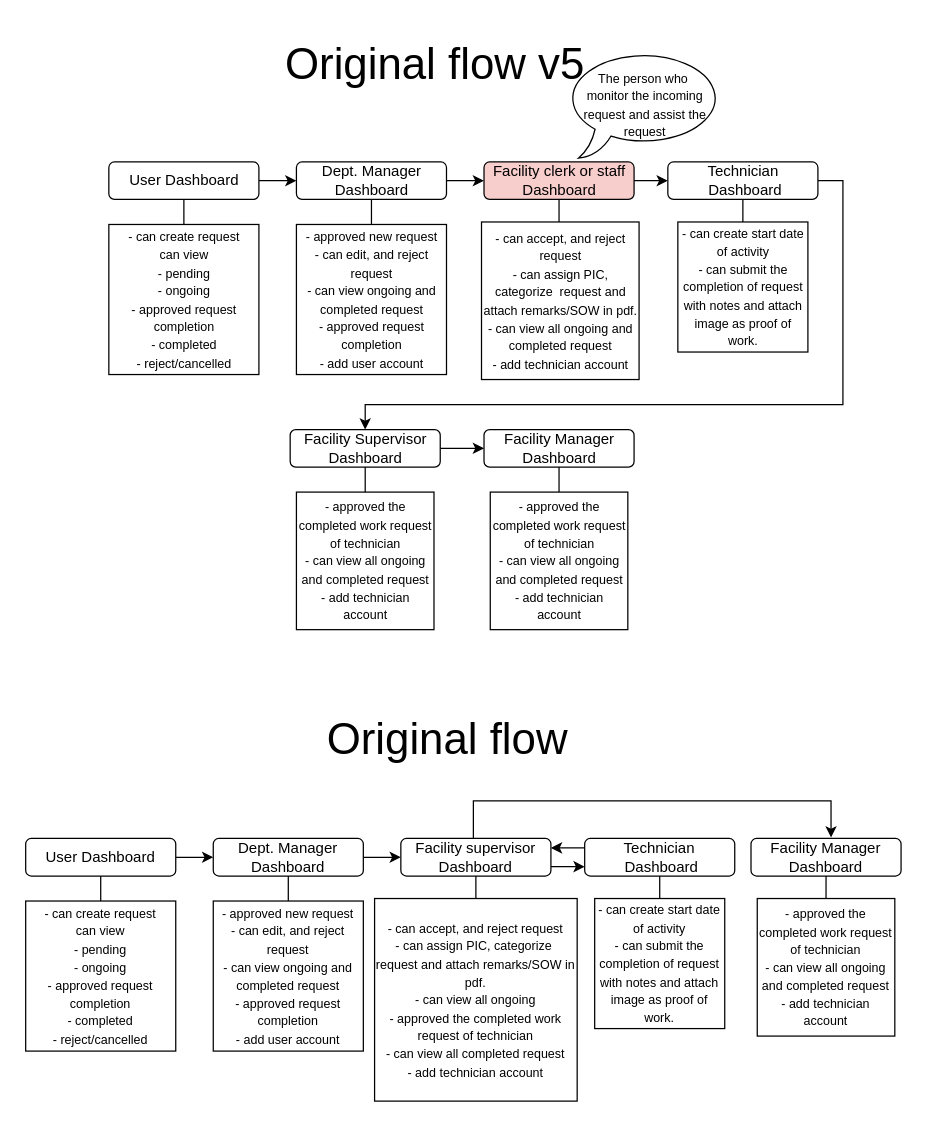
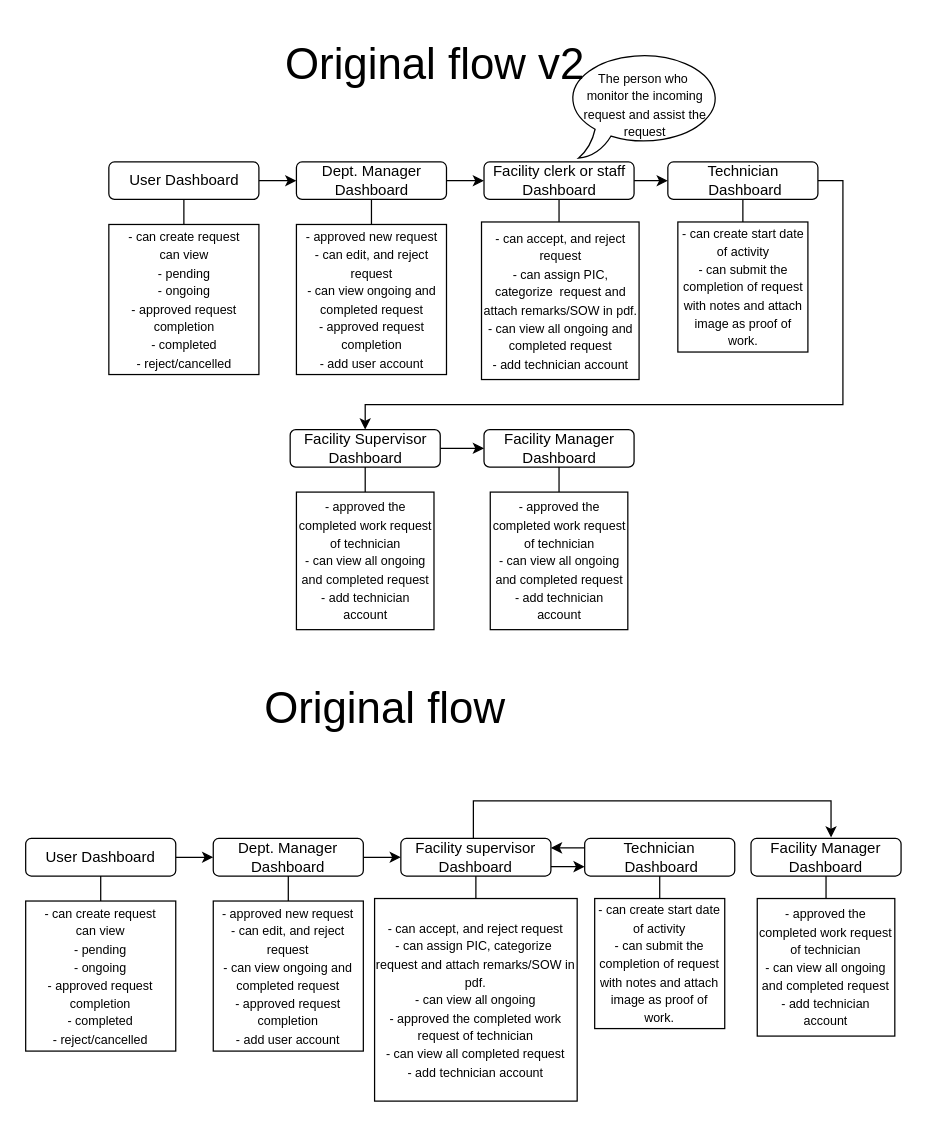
(435, 63) -> (435, 63)
(559, 181) -> (559, 181)
(447, 738) -> (384, 707)
